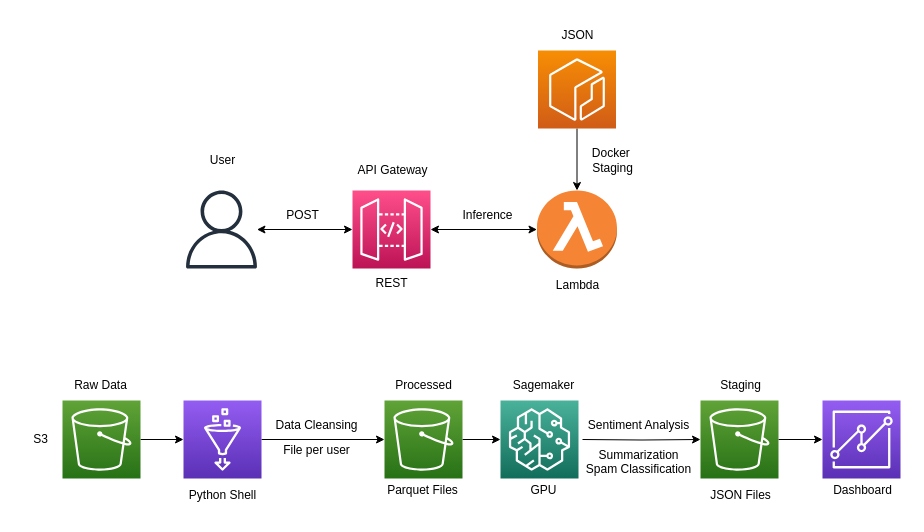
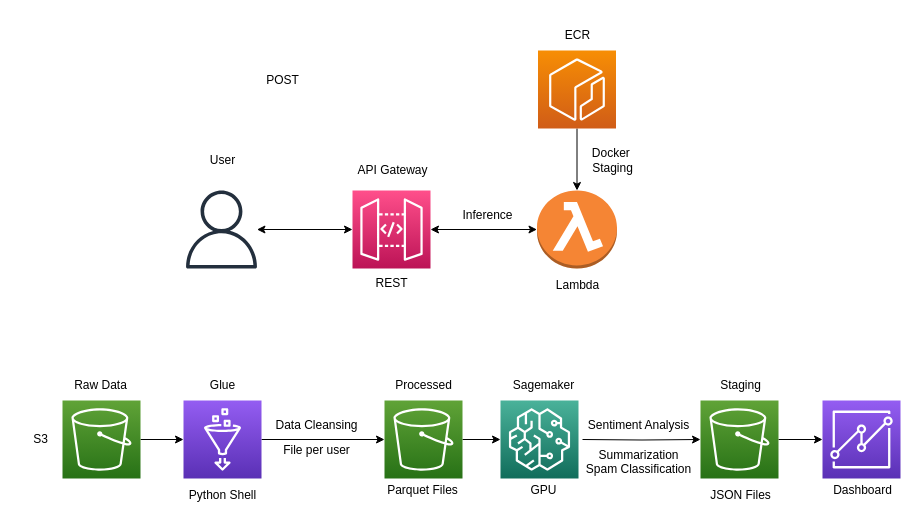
(578, 36) -> (578, 36)
(303, 216) -> (283, 81)
none -> (223, 386)
